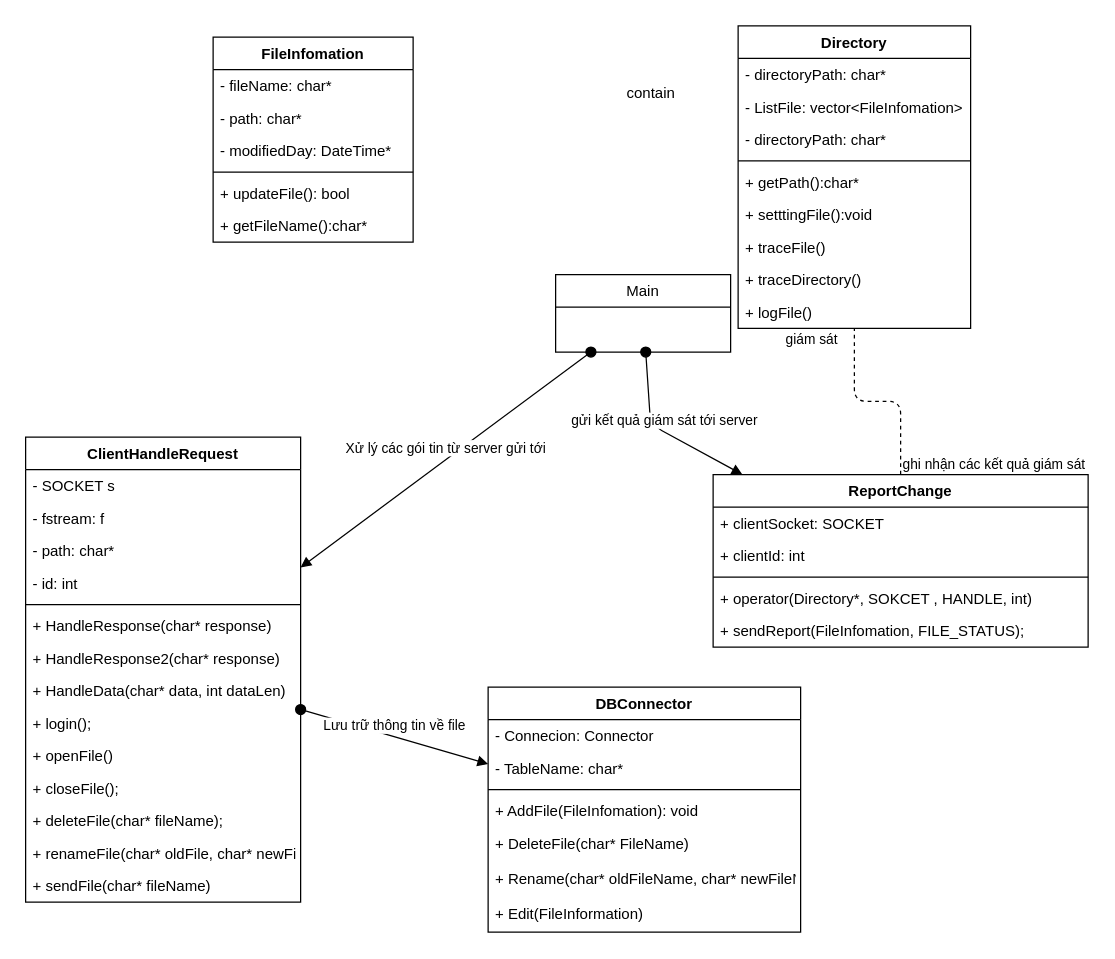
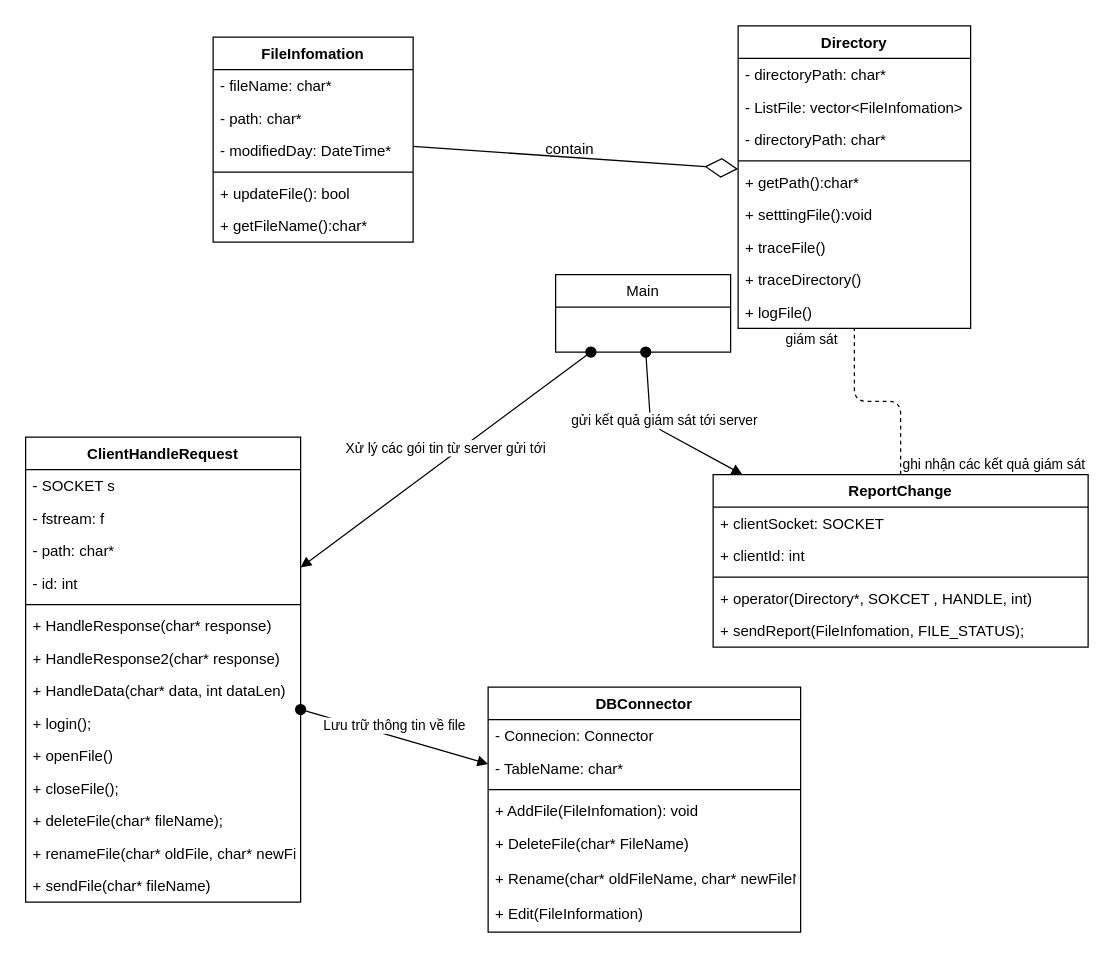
(651, 93) -> (569, 149)
none -> (560, 156)
